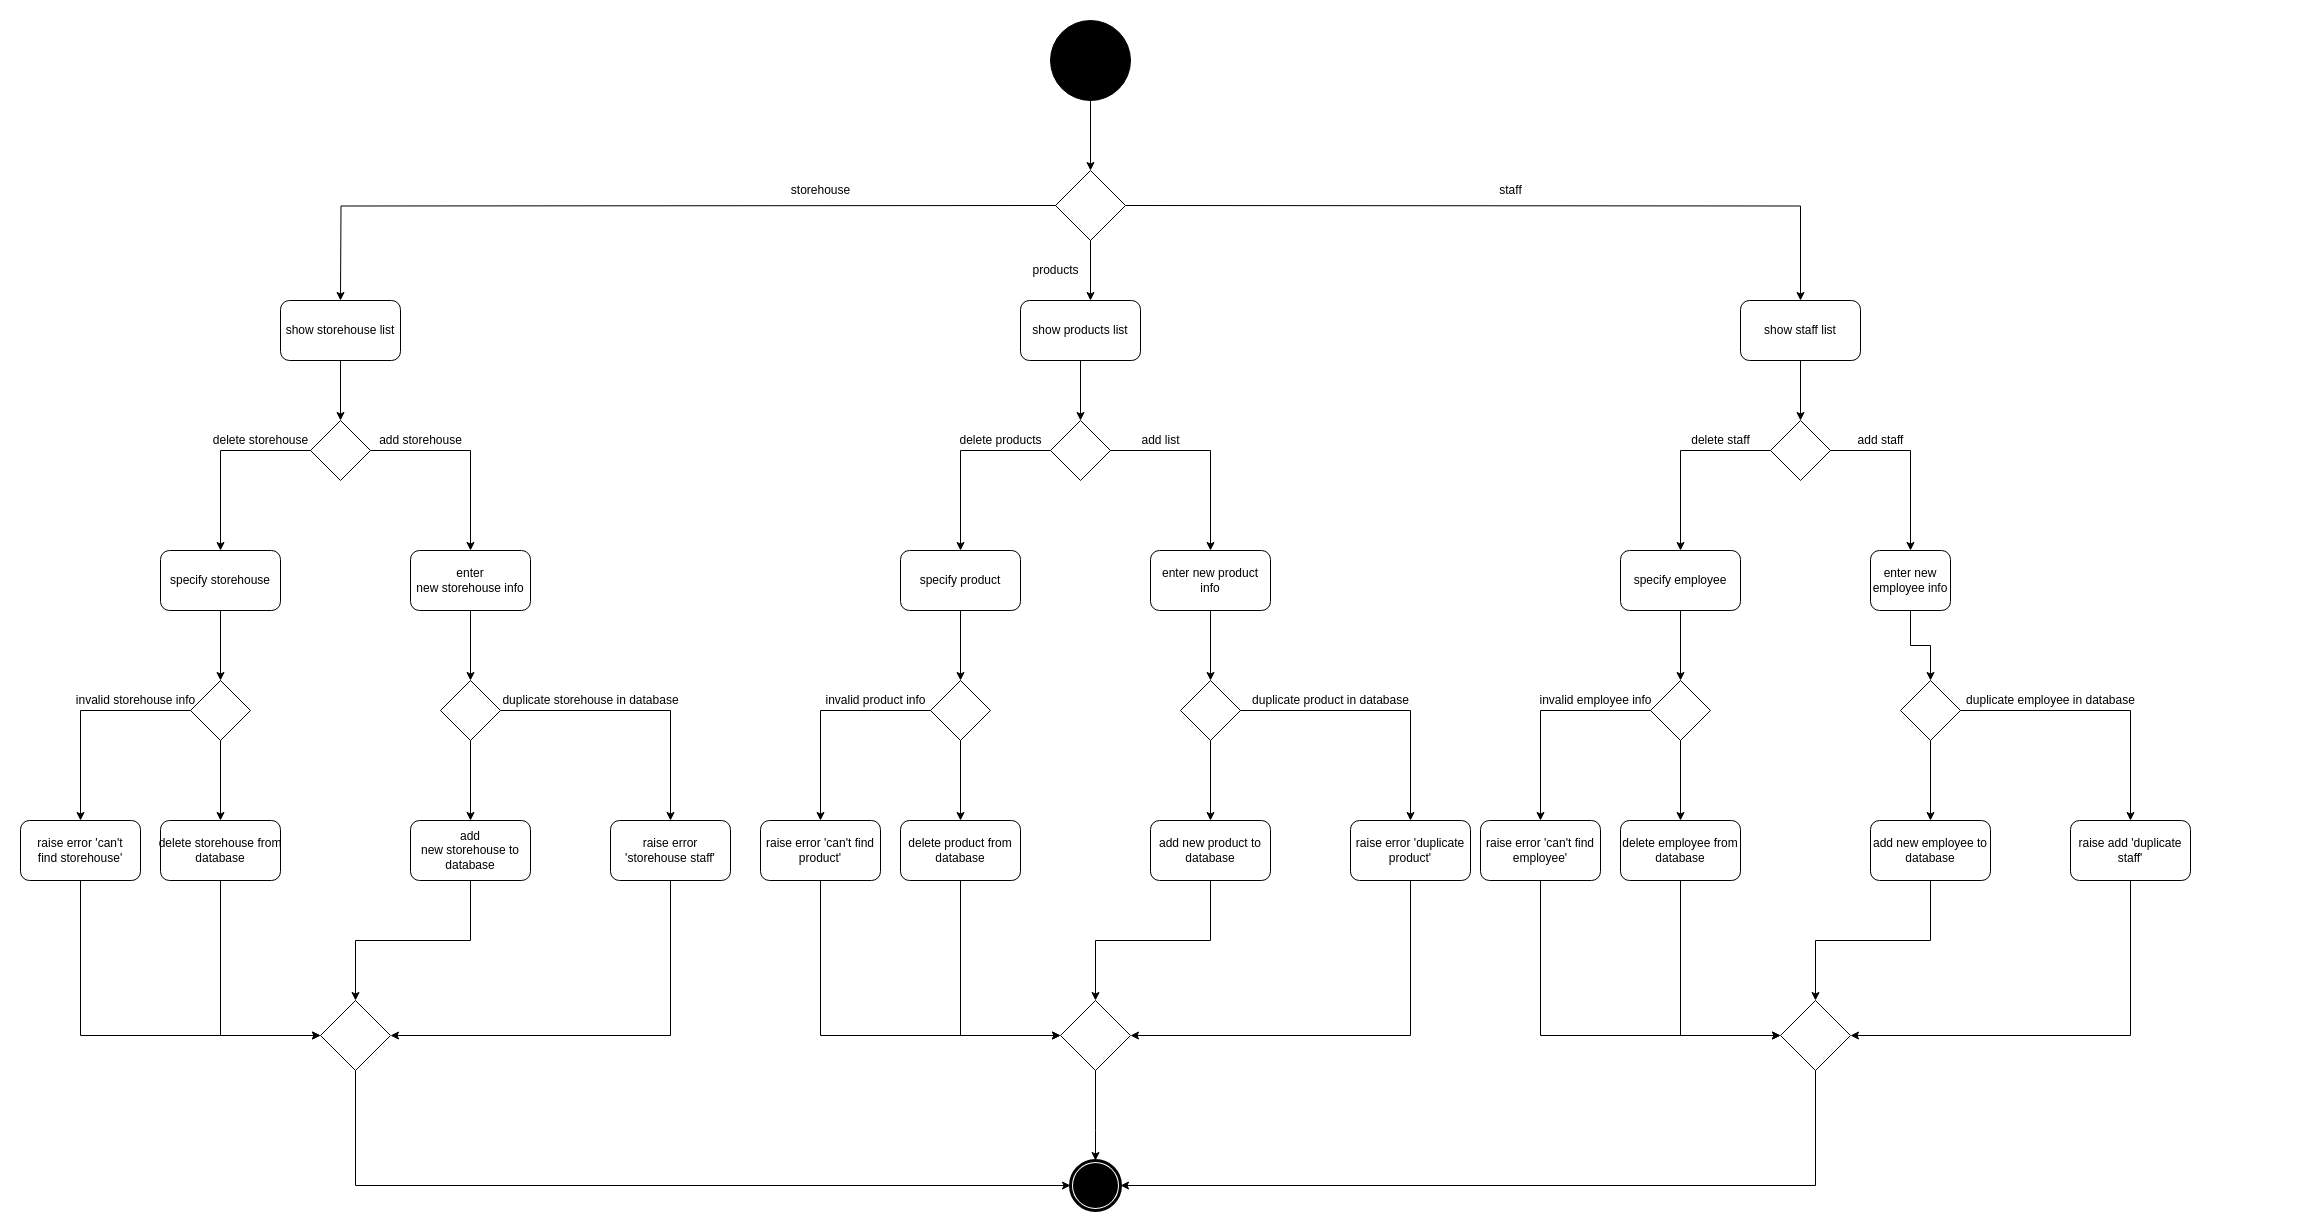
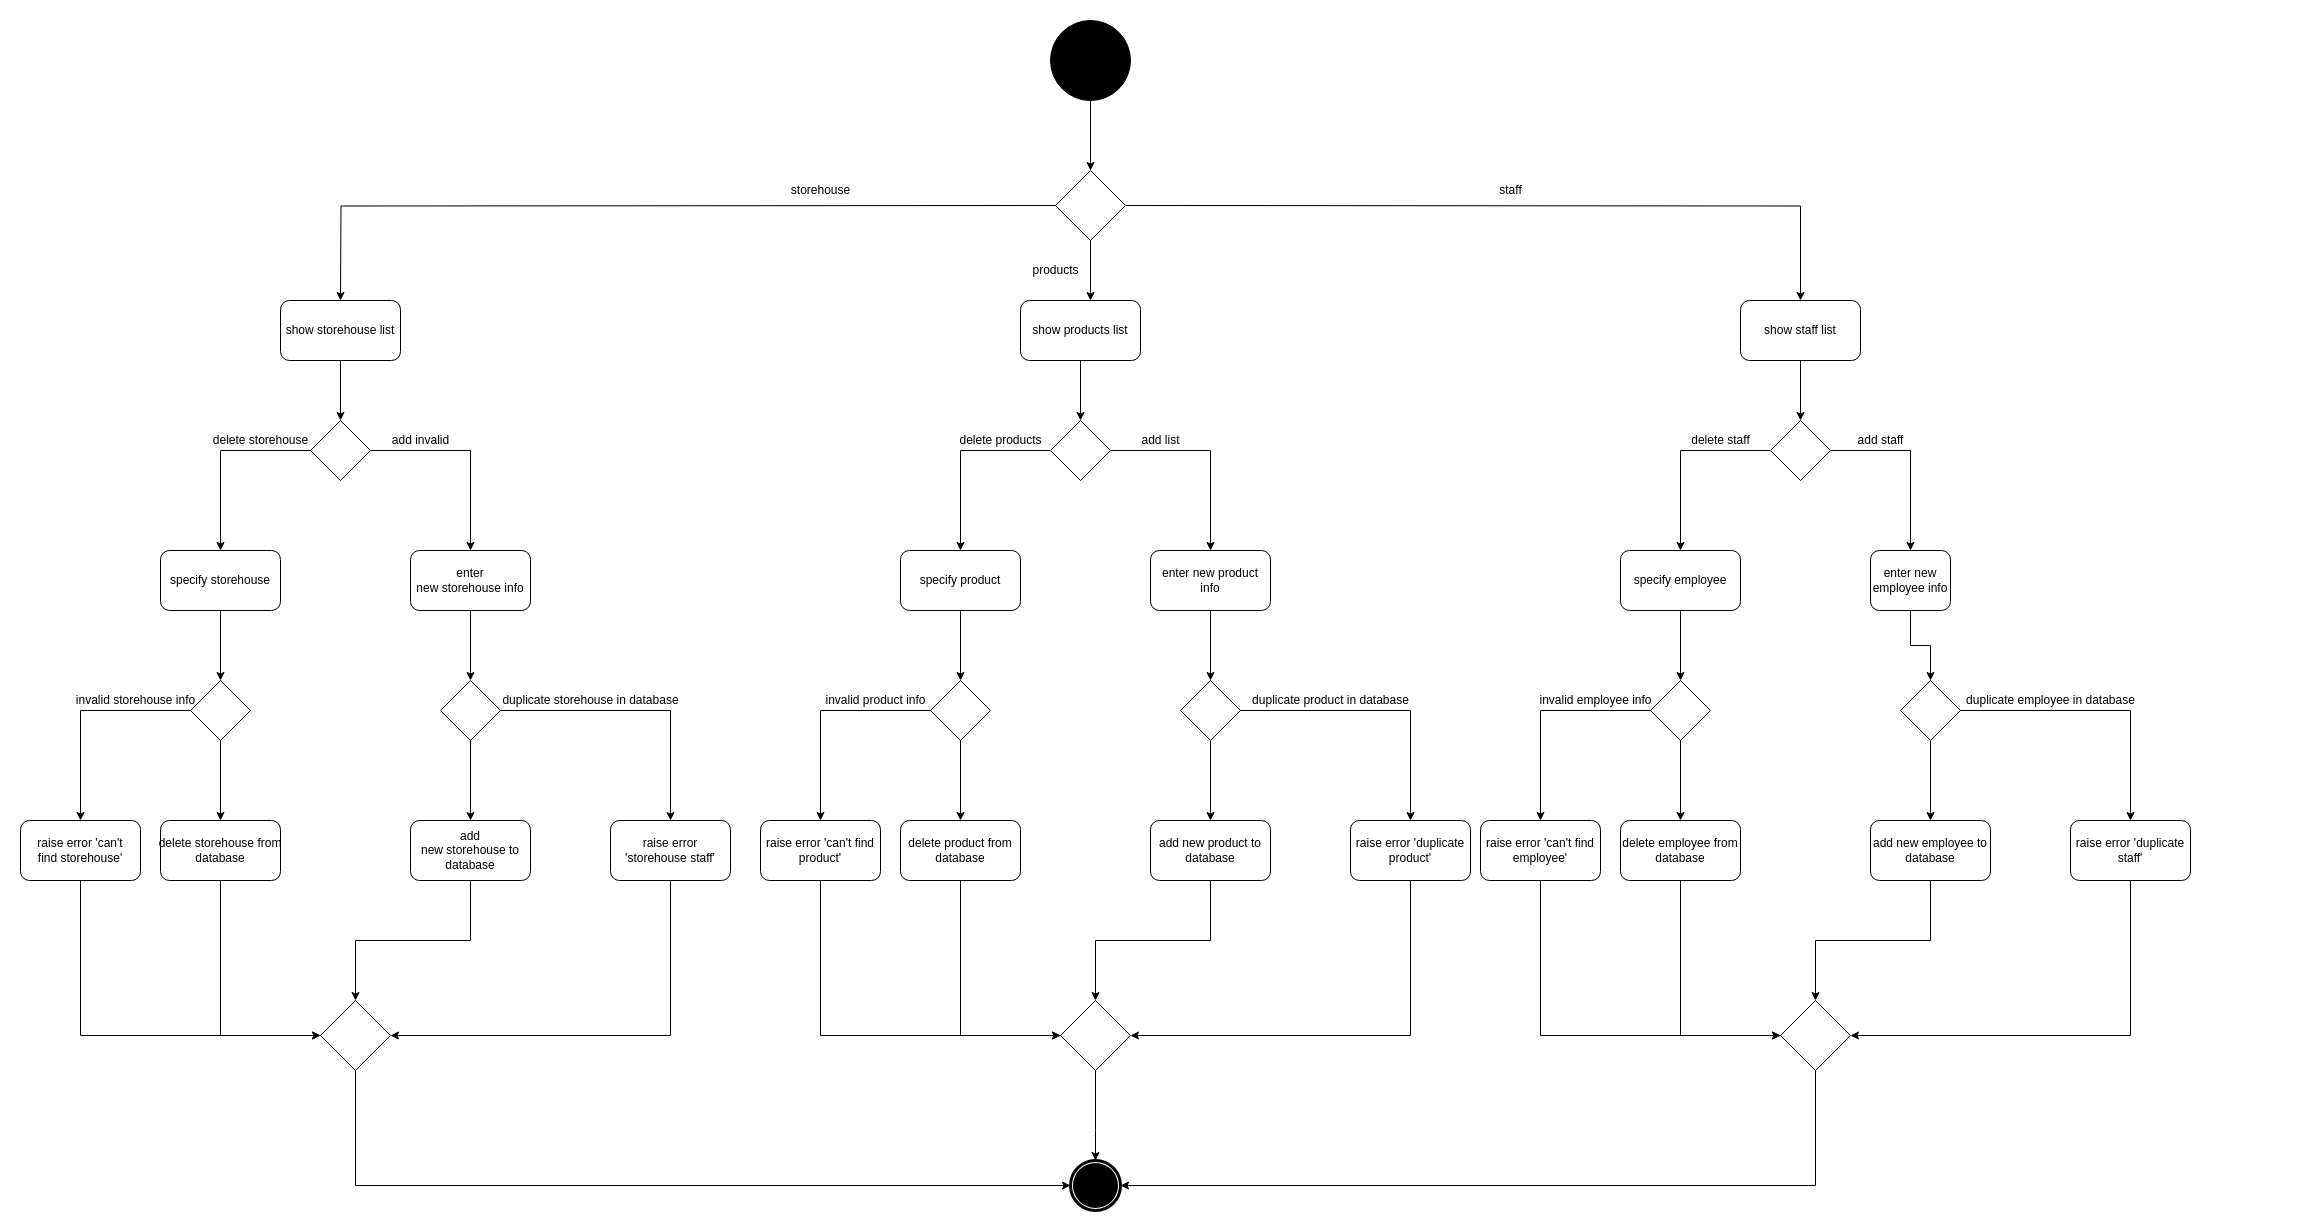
(421, 441) -> (421, 441)
(2131, 851) -> (2131, 851)
